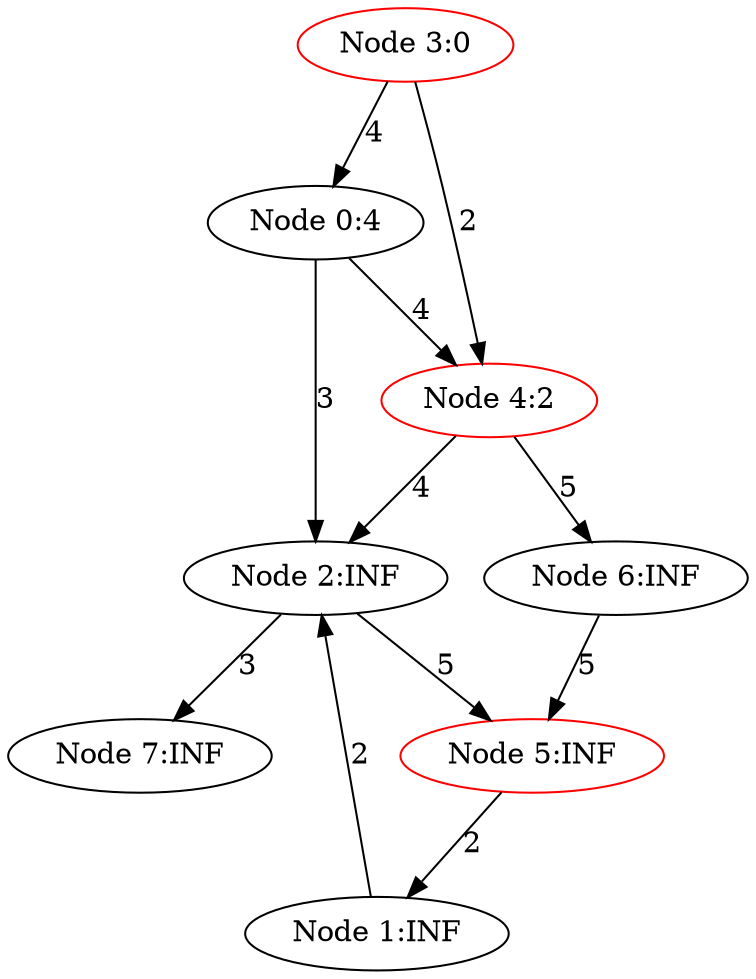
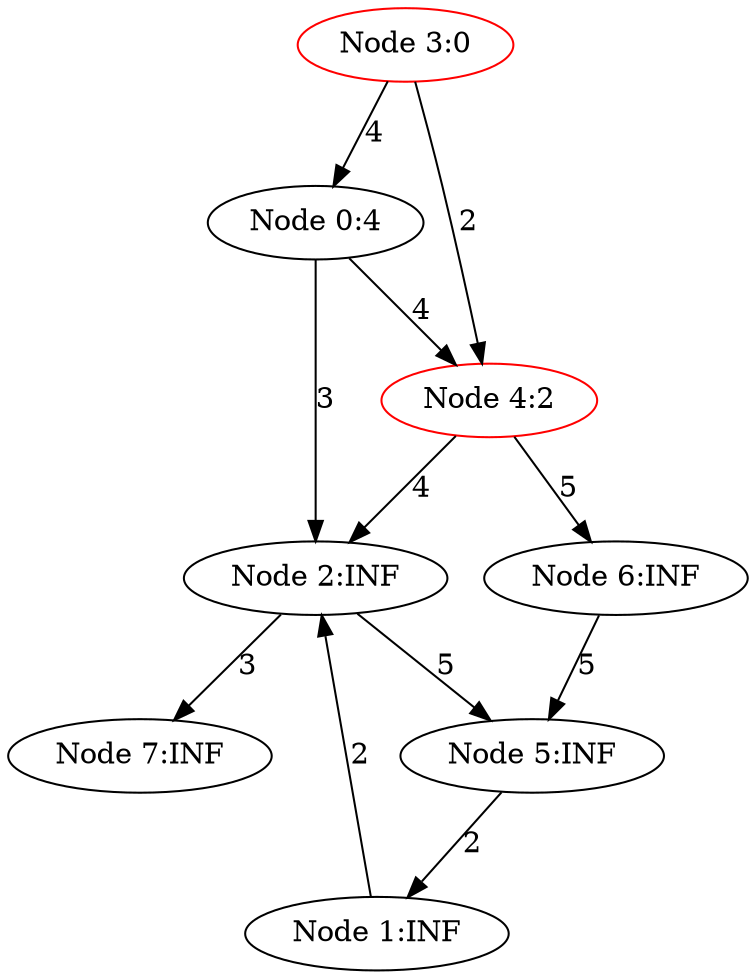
(532, 756) -> (532, 756)
